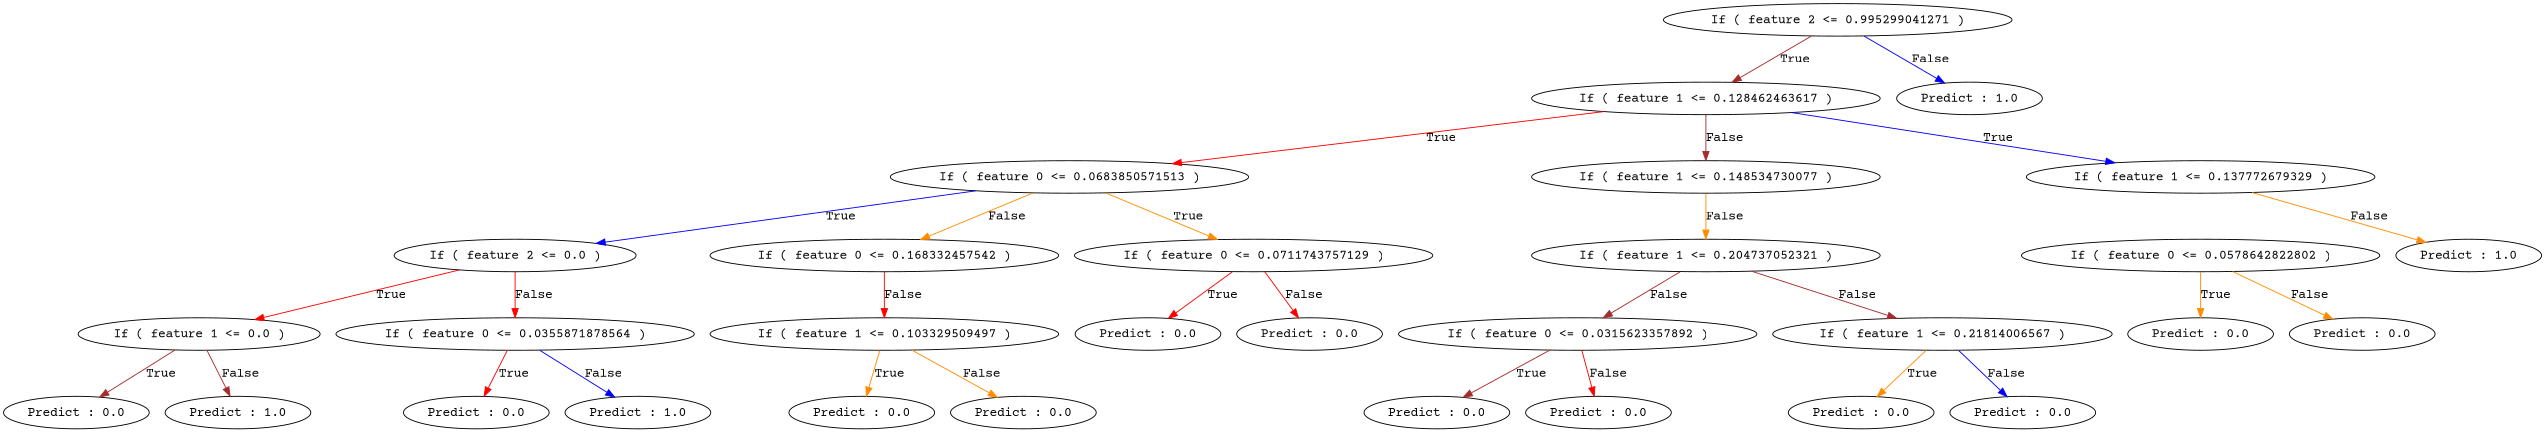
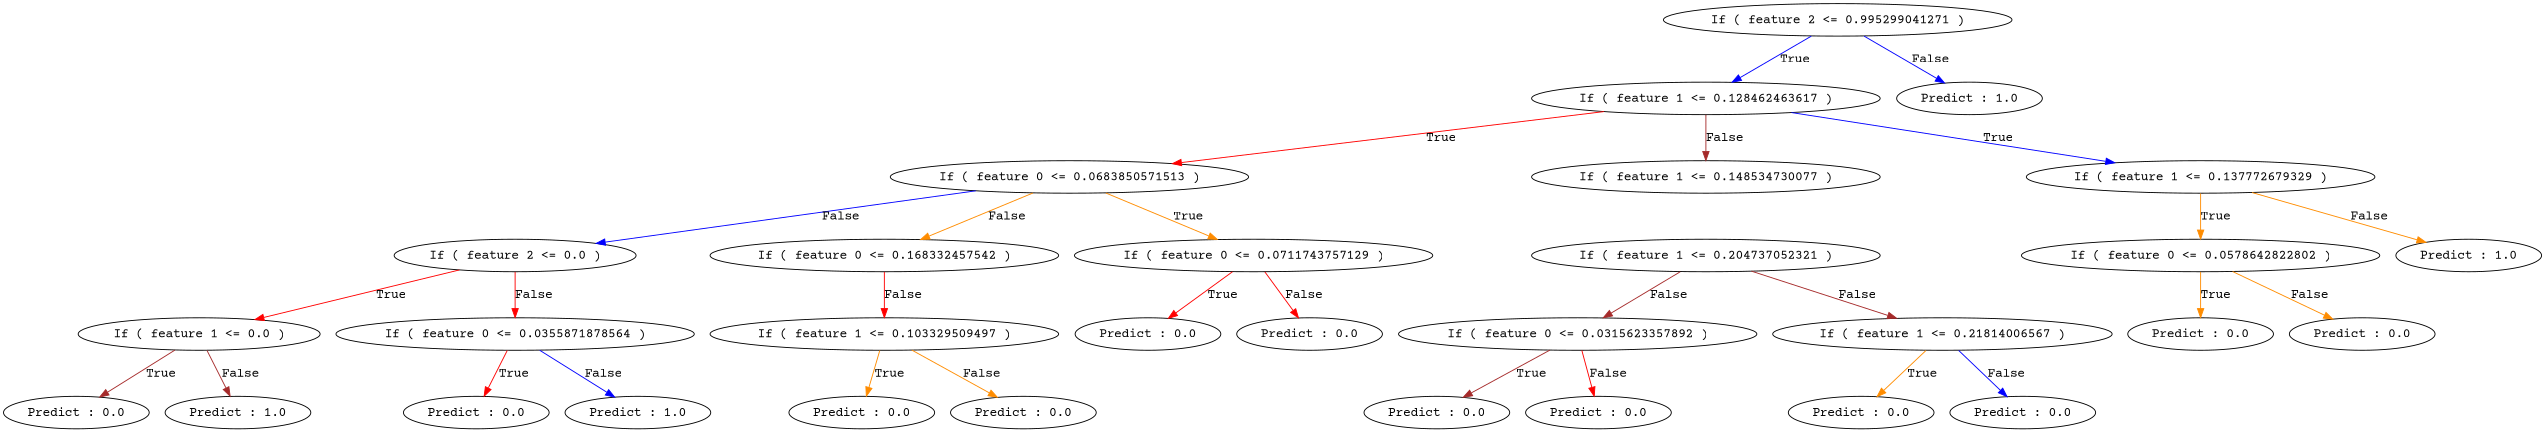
(1776, 57) -> (1776, 57)
(1706, 212) -> none
none -> (2201, 212)
(841, 216) -> (841, 216)
